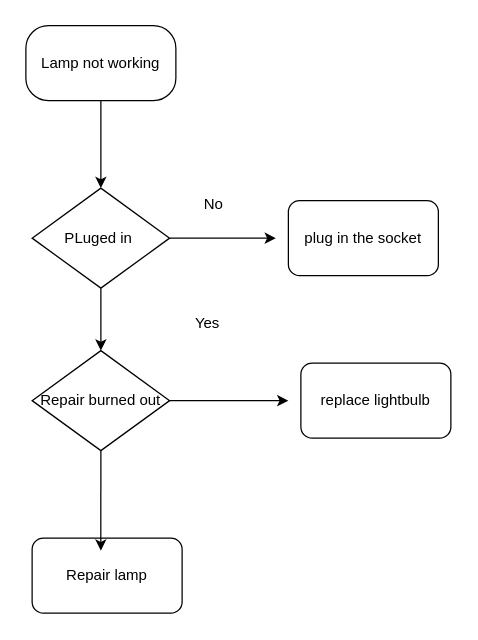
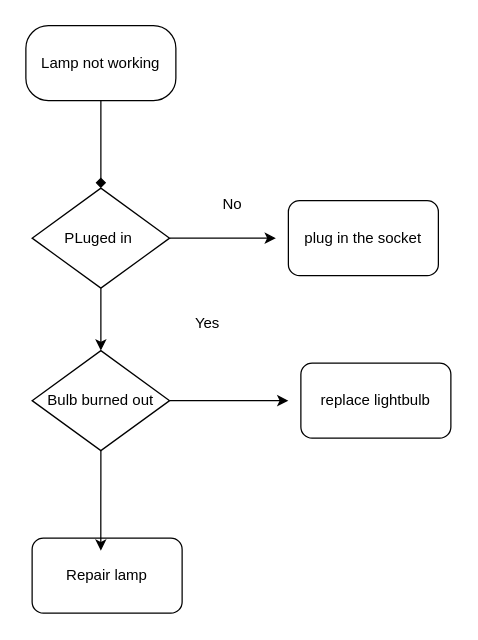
(101, 178) -> (101, 177)
(213, 204) -> (232, 204)
(101, 401) -> (101, 401)
